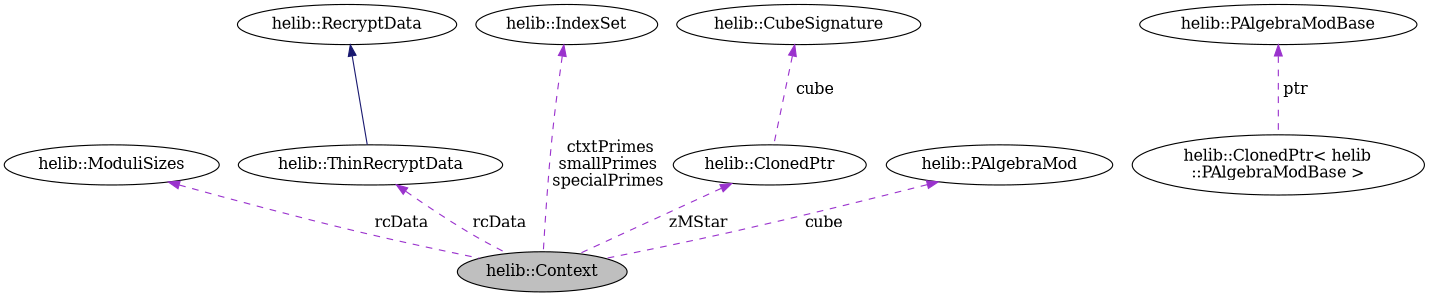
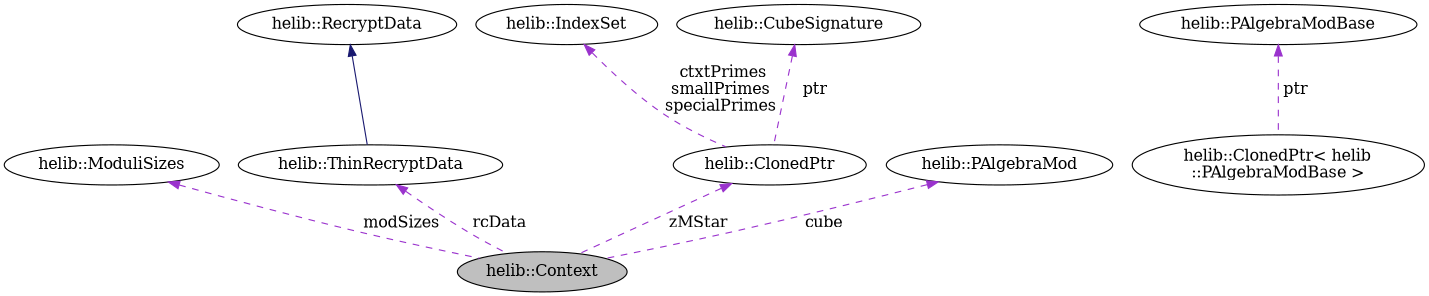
(813, 90) -> (813, 90)
(550, 154) -> (654, 107)
(399, 223) -> (399, 223)
